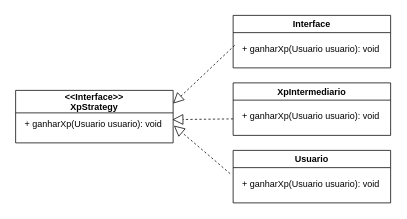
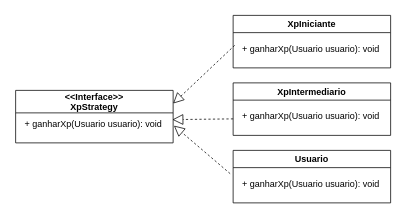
(311, 24) -> (311, 24)
